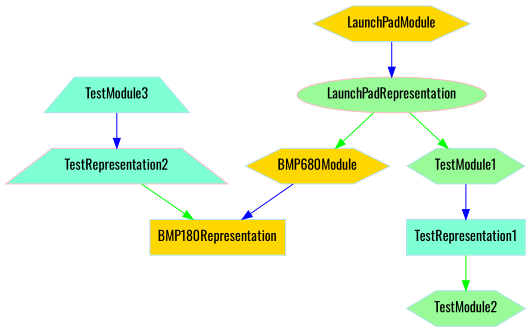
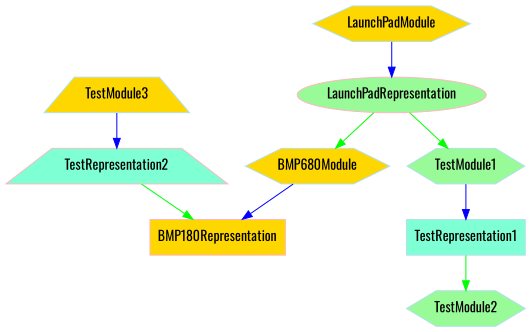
(117, 95) -> (117, 95)
(218, 237) -> (218, 237)
